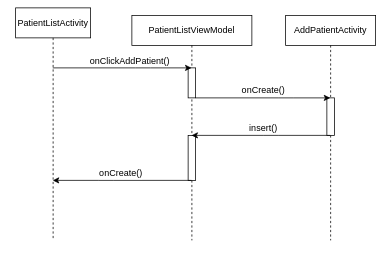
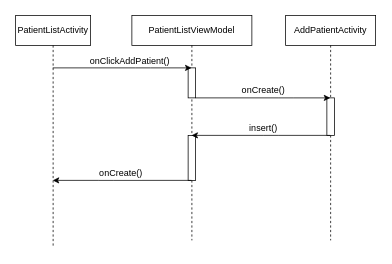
(53, 124) -> (53, 132)
